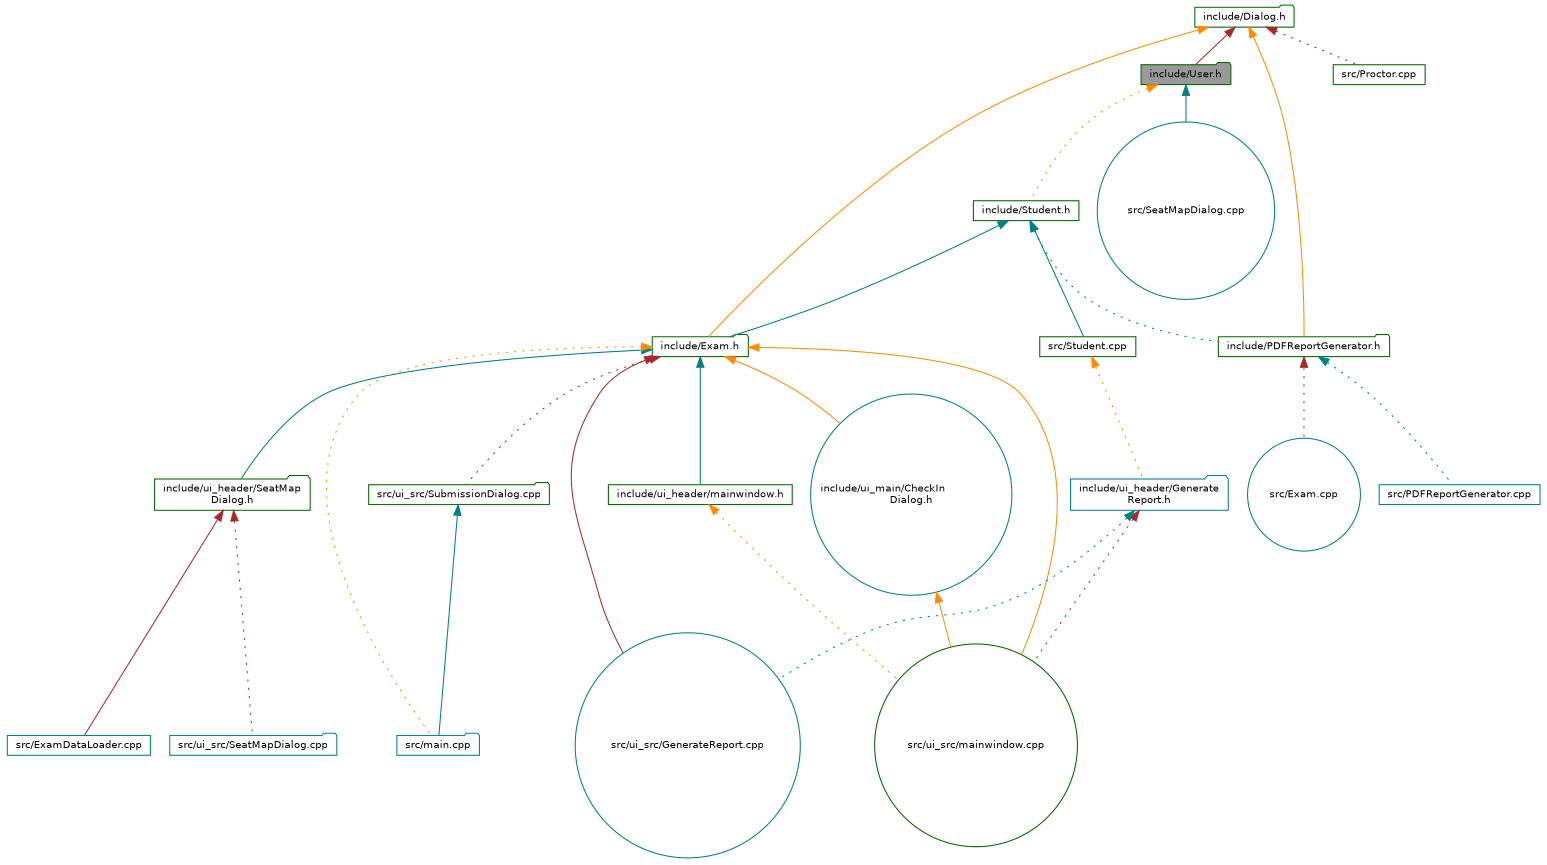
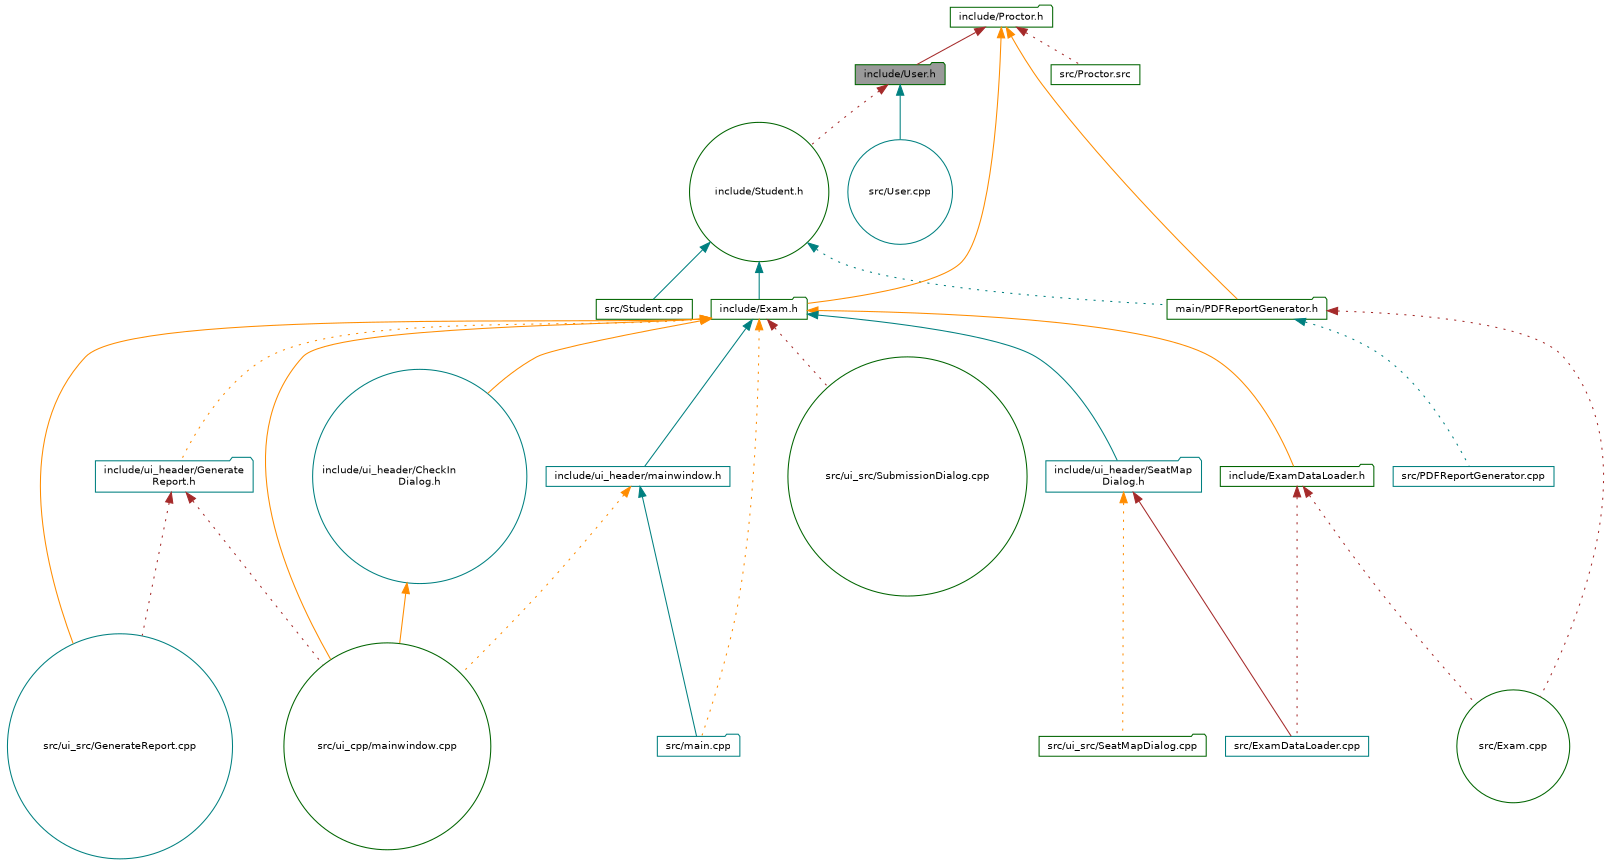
(1244, 17) -> (1001, 17)
(1379, 75) -> (1096, 75)
(1077, 132) -> (845, 117)
(1026, 211) -> (759, 192)
(1186, 211) -> (900, 192)
(1304, 347) -> (1247, 309)
(1119, 423) -> (357, 334)
none -> (1297, 476)
(232, 495) -> (1124, 476)
(459, 495) -> (907, 476)
(700, 495) -> (638, 476)
(911, 495) -> (420, 476)
(1304, 495) -> (1513, 746)
(573, 496) -> (240, 328)
(960, 613) -> (156, 569)
(448, 625) -> (669, 617)
(244, 628) -> (1123, 620)
(253, 745) -> (1123, 746)
(976, 745) -> (387, 746)
